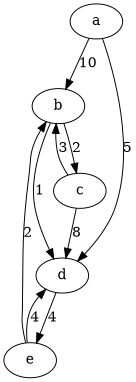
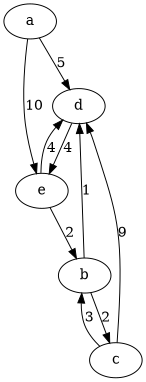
(79, 59) -> (24, 102)
(77, 233) -> (123, 233)
